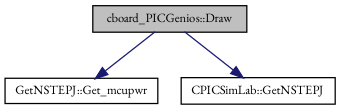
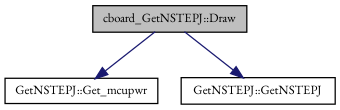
(170, 19) -> (170, 19)
(258, 91) -> (258, 91)
